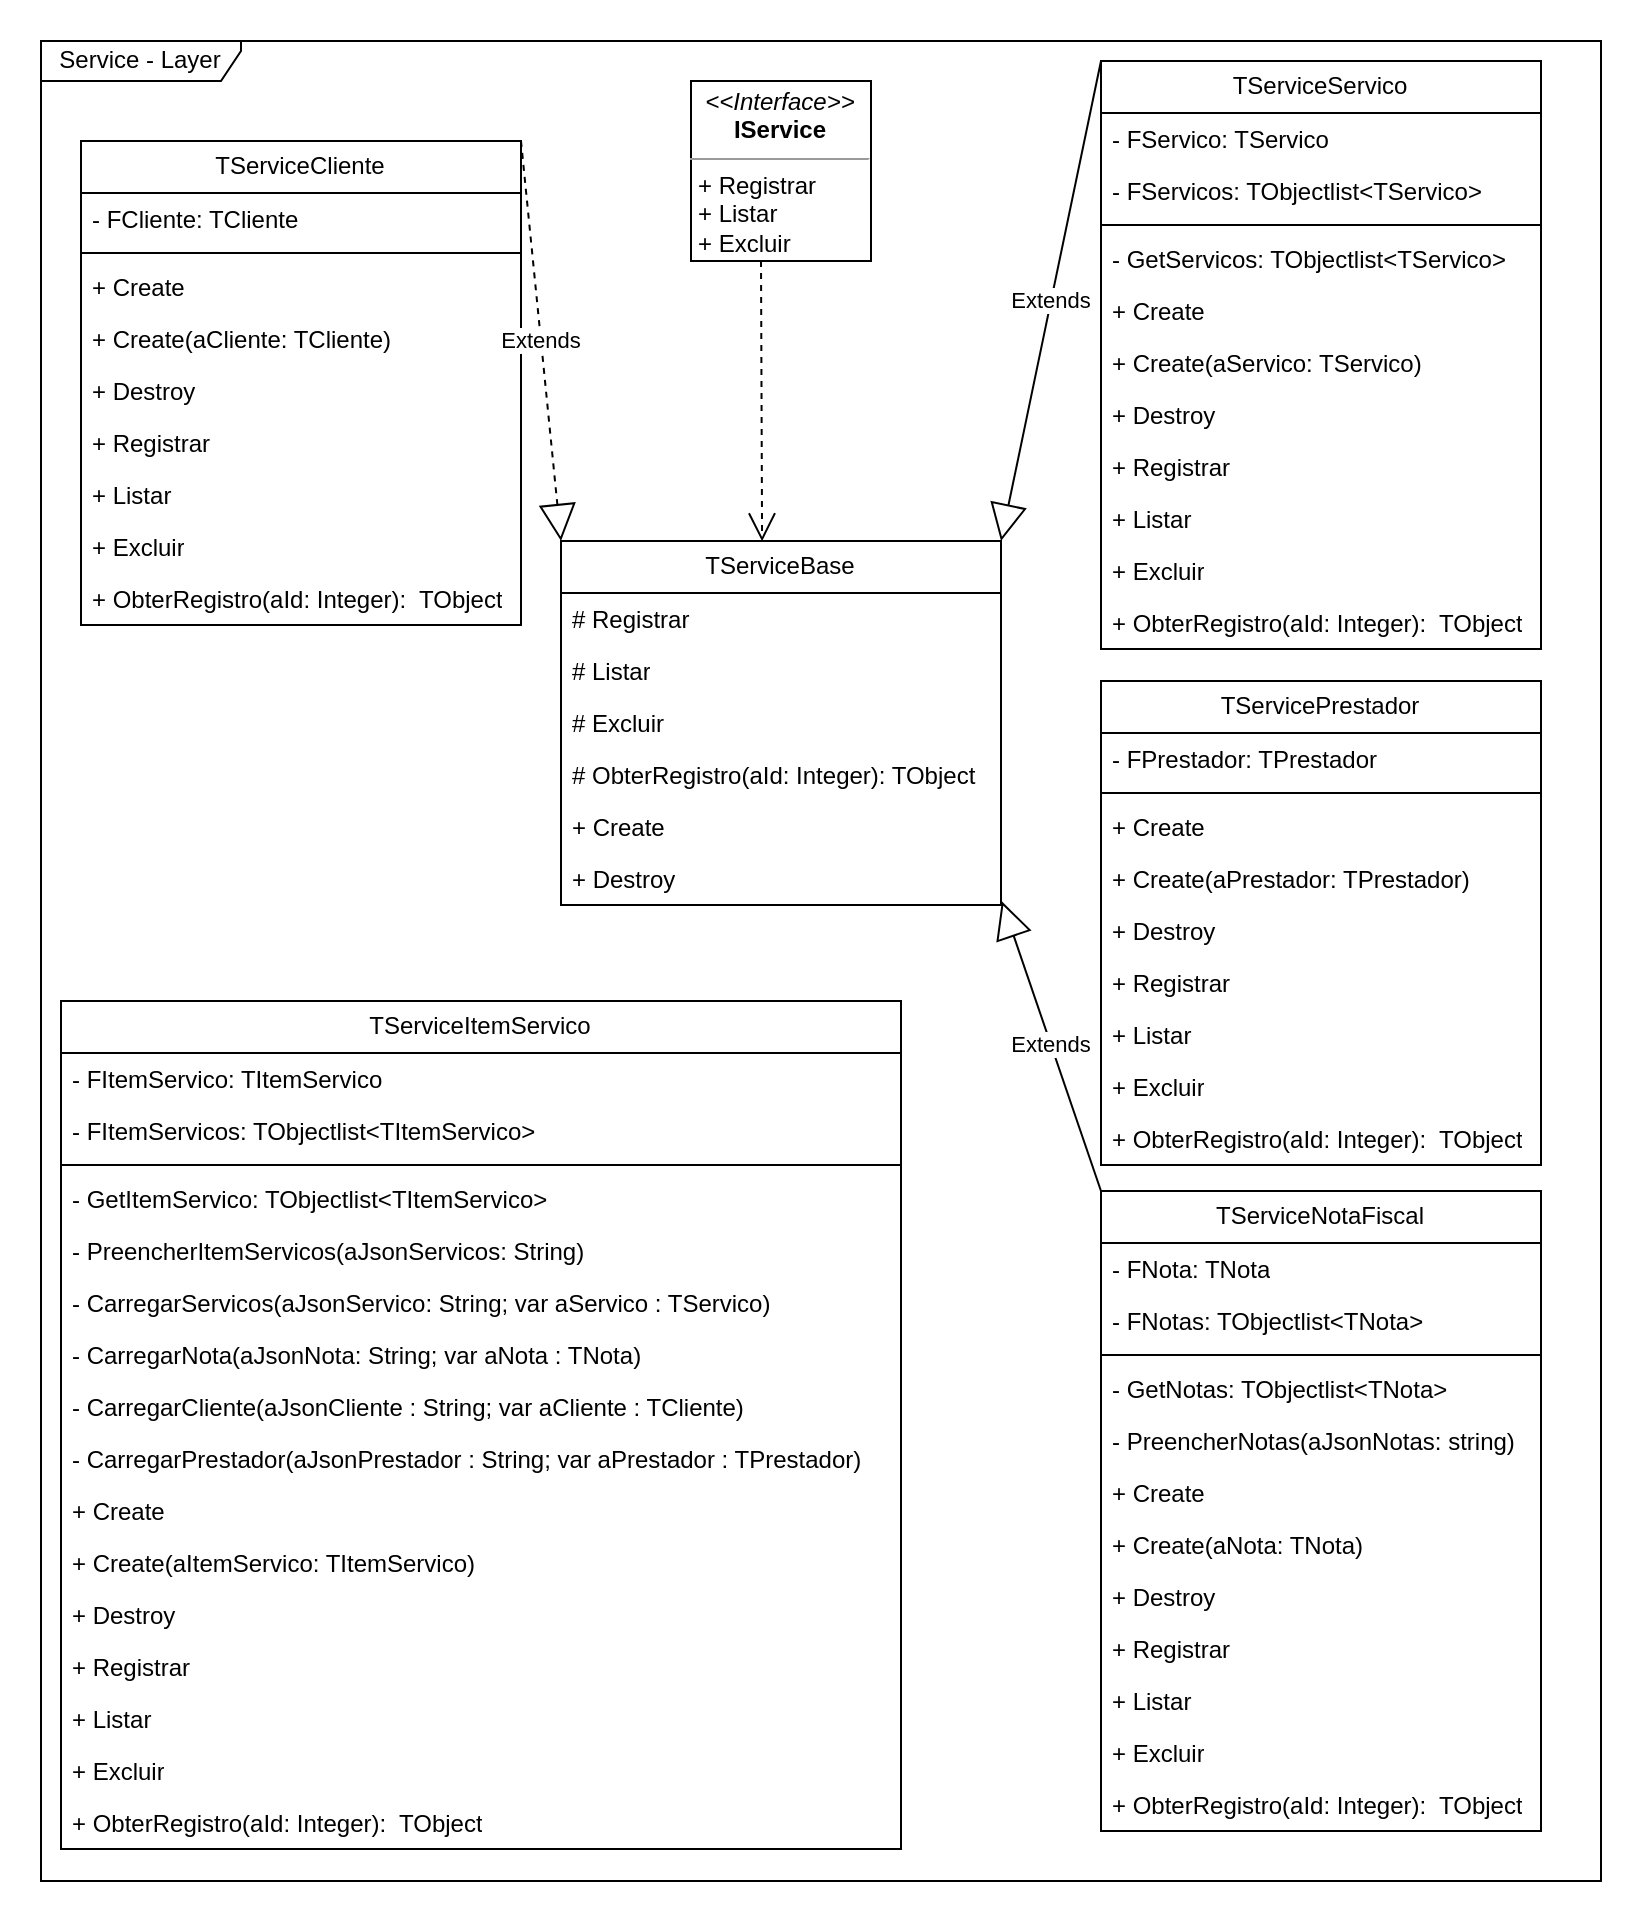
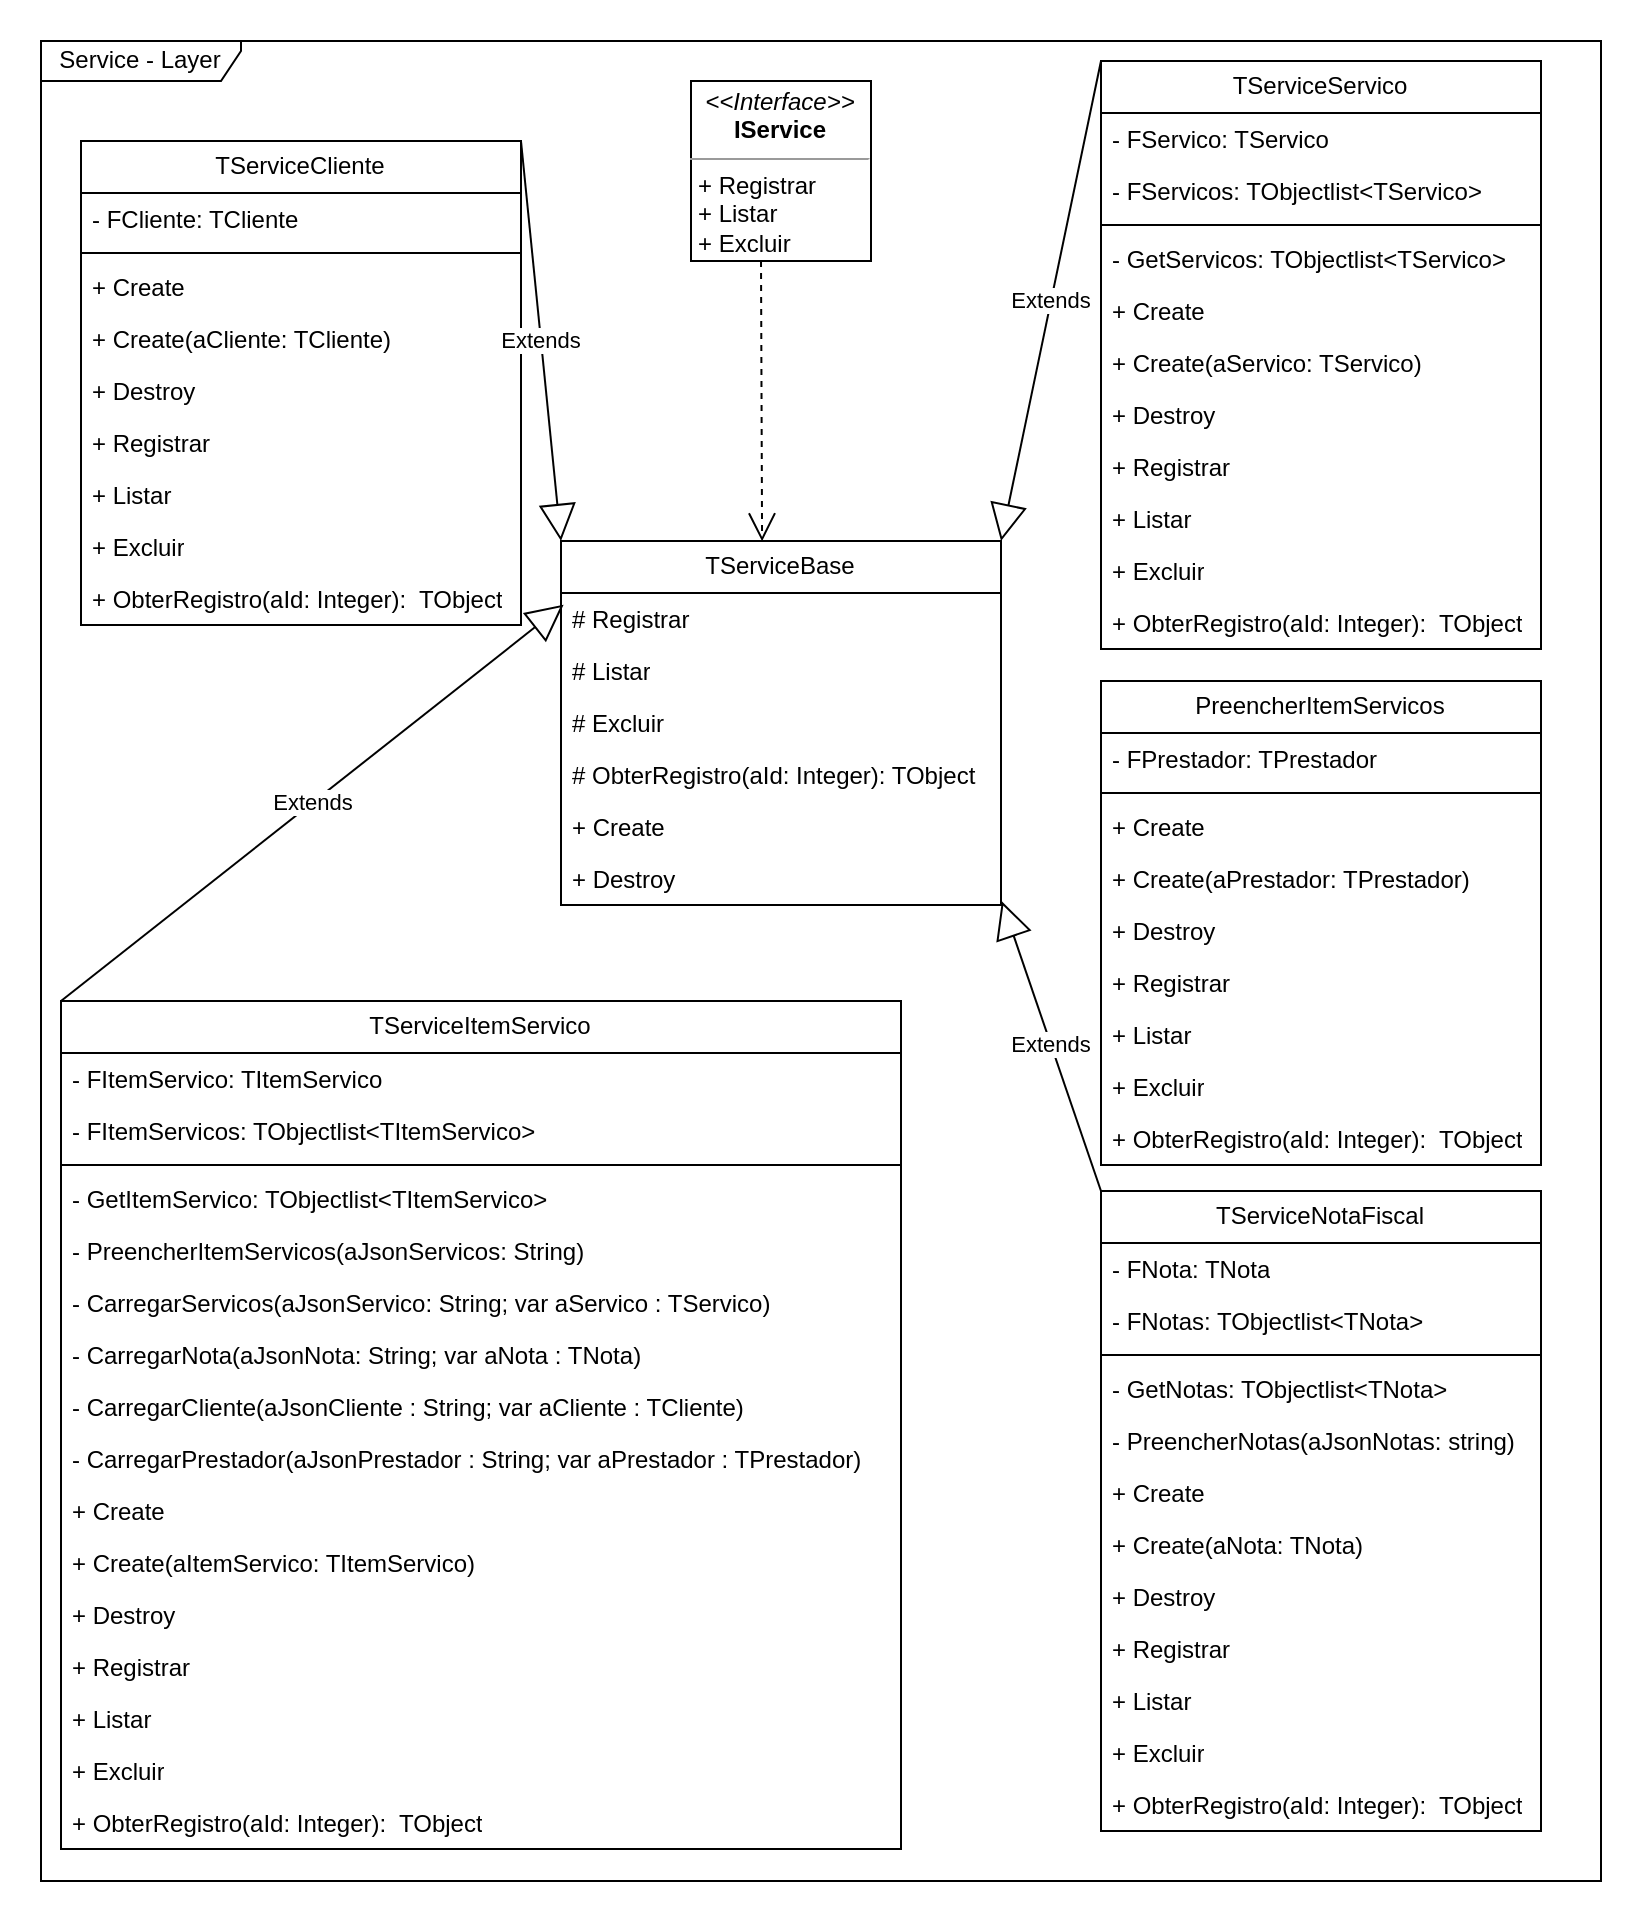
(532, 253) -> (532, 253)
(1321, 707) -> (1321, 707)
none -> (298, 814)
